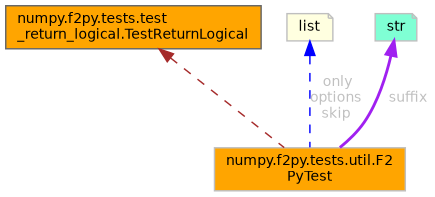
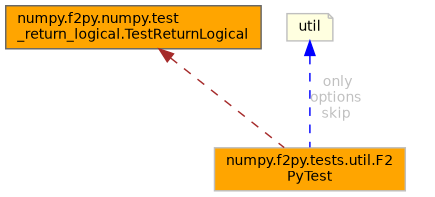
(133, 27) -> (133, 27)
(310, 27) -> (310, 27)
(396, 27) -> none
